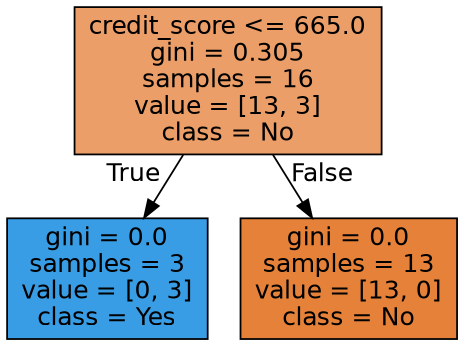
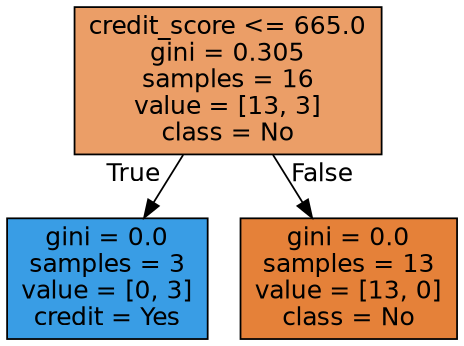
(107, 279) -> (107, 279)
